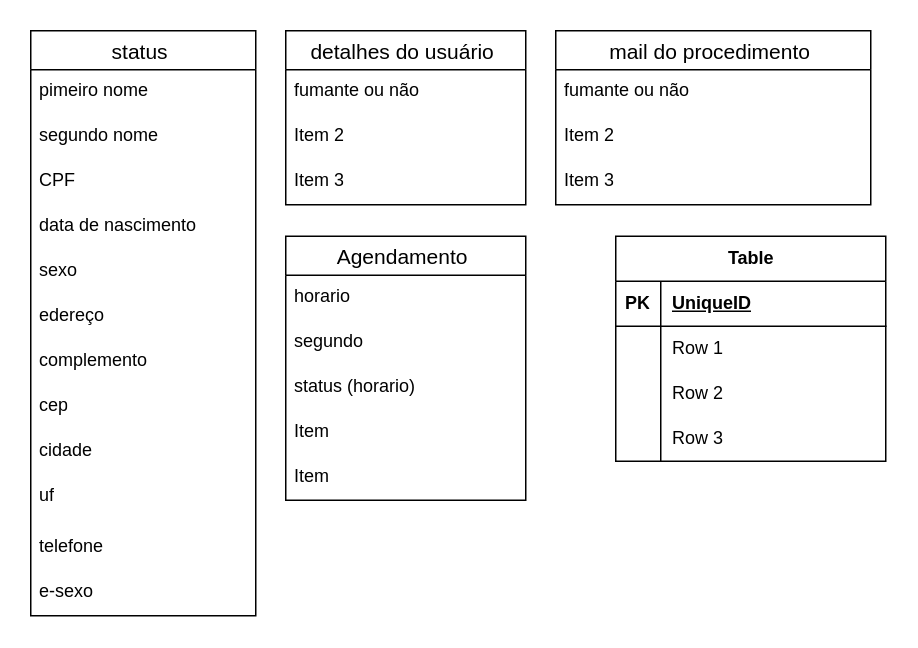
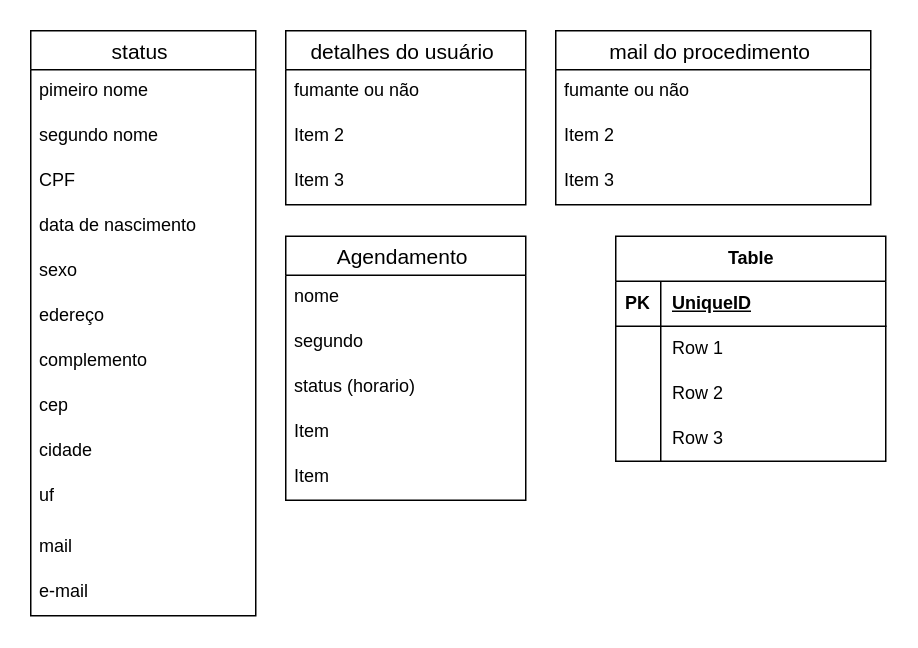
(328, 297) -> (315, 297)
(78, 547) -> (55, 547)
(70, 592) -> (65, 592)
